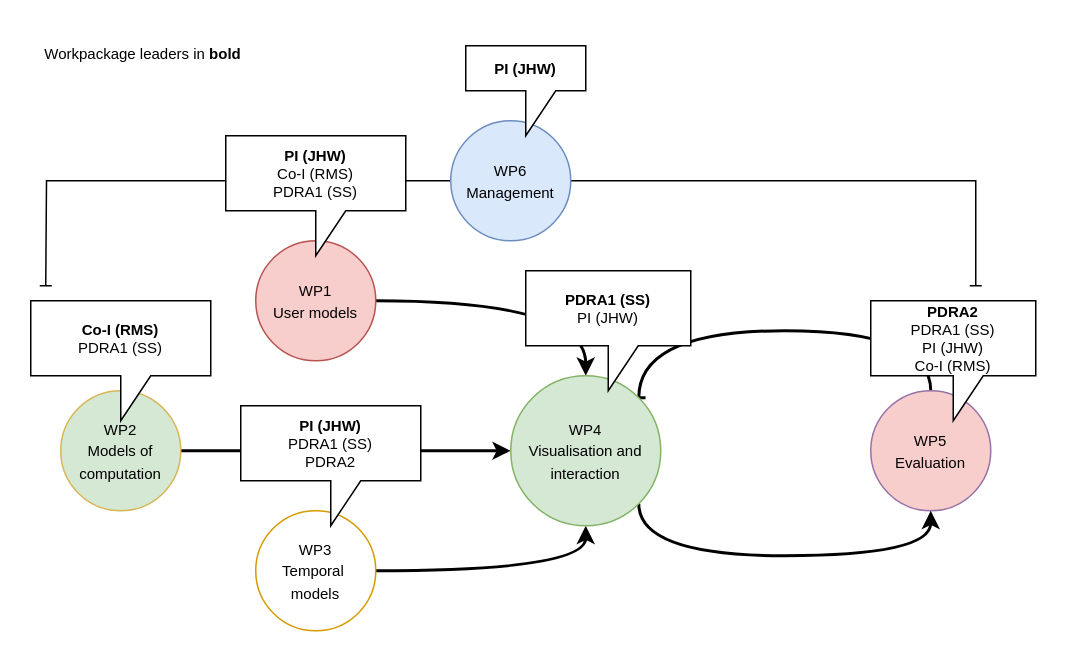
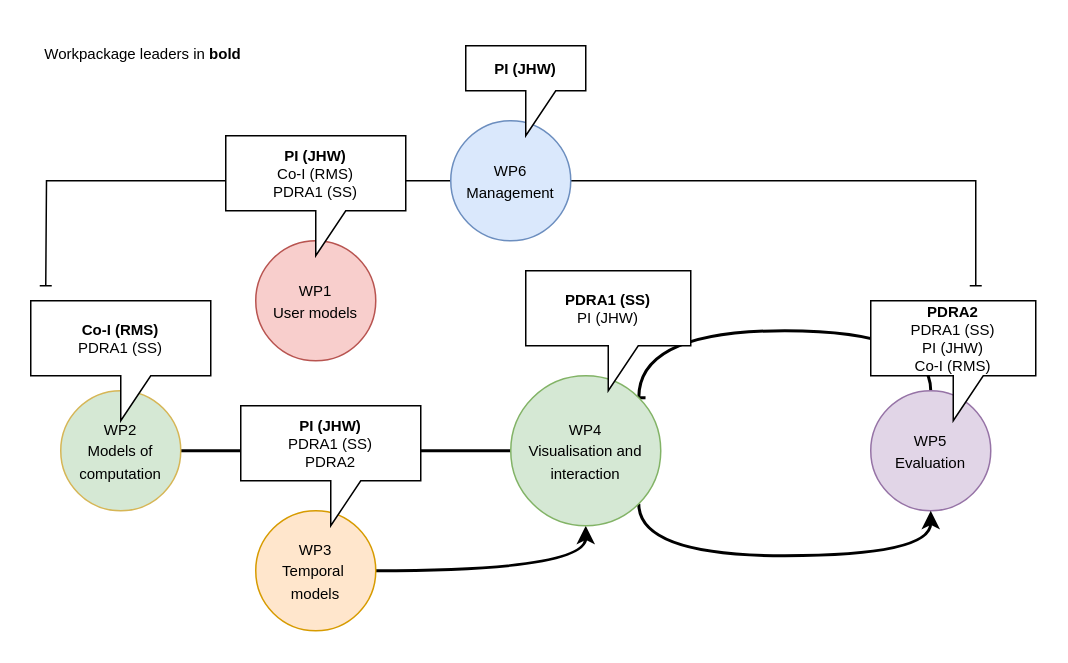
(451, 303) -> none
(495, 451) -> (502, 451)
(931, 451) -> (931, 451)
(316, 571) -> (316, 571)
